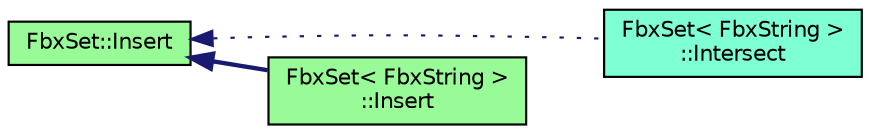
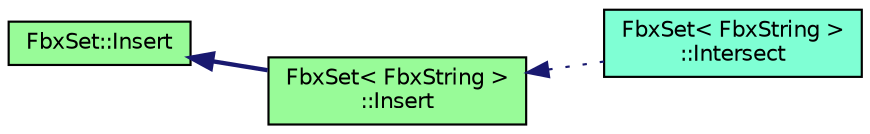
(408, 35) -> (576, 66)
